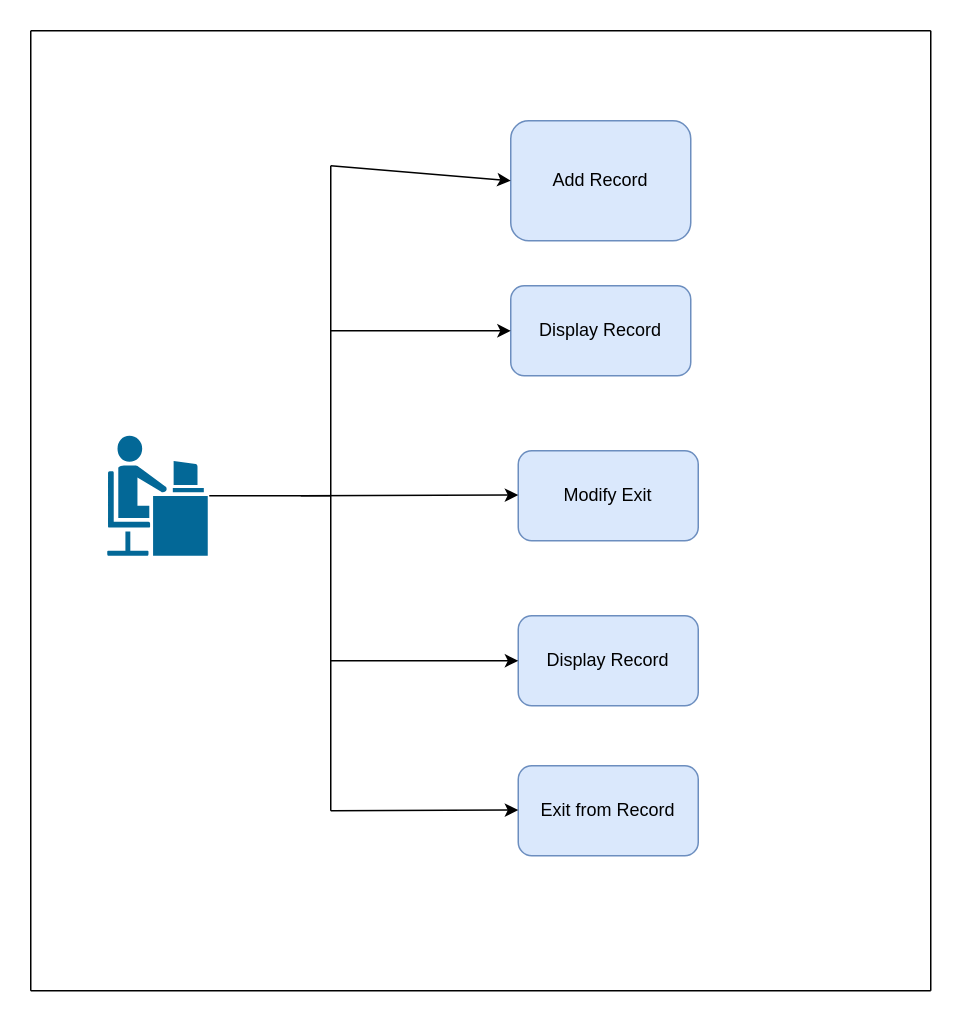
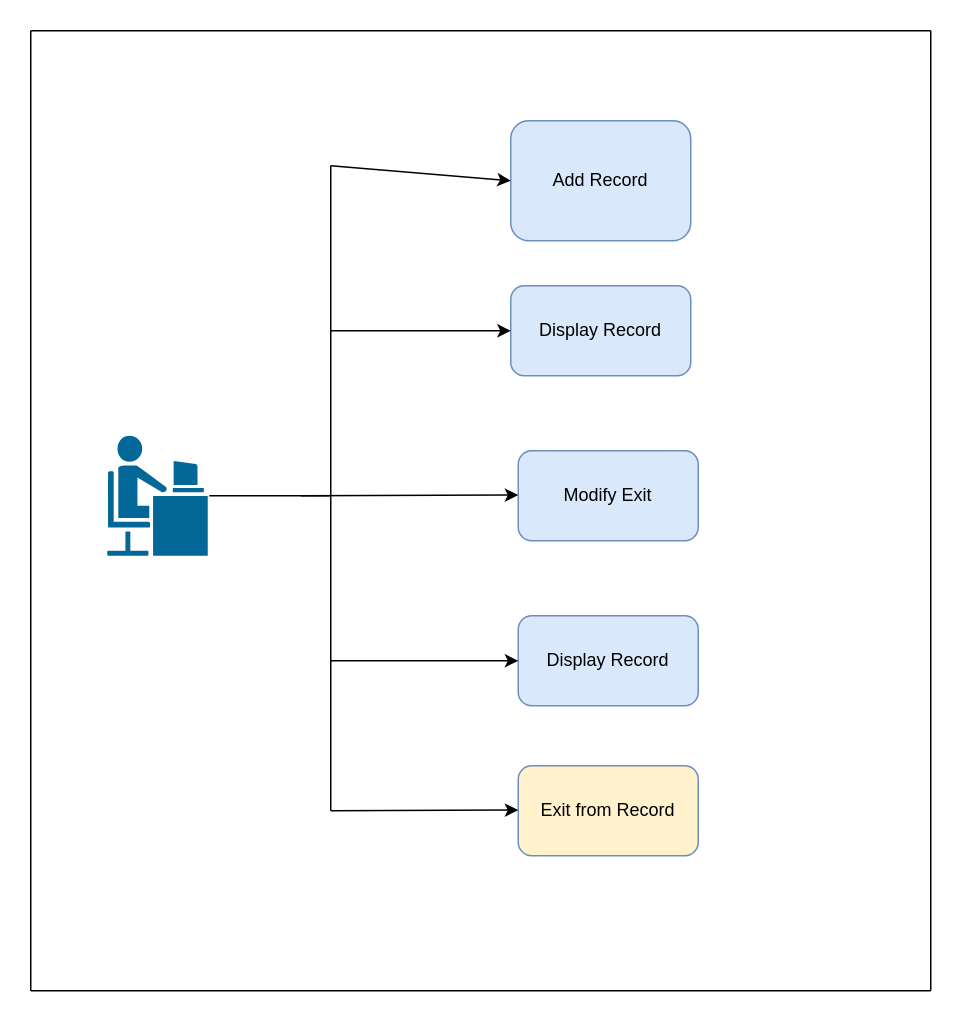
(608, 811) -> (608, 811)
